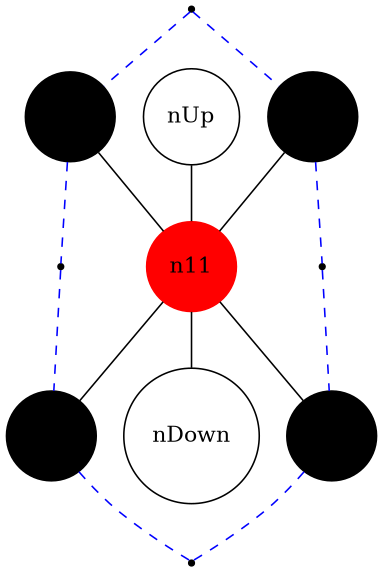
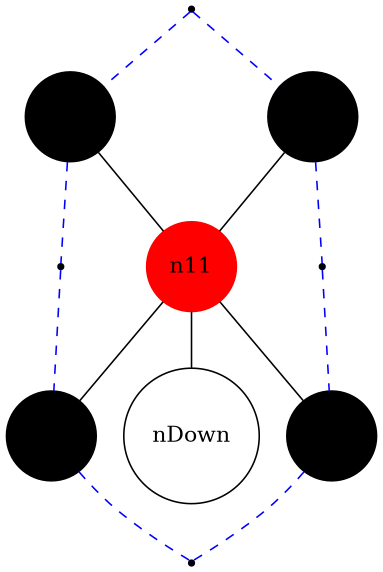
(192, 117) -> none
